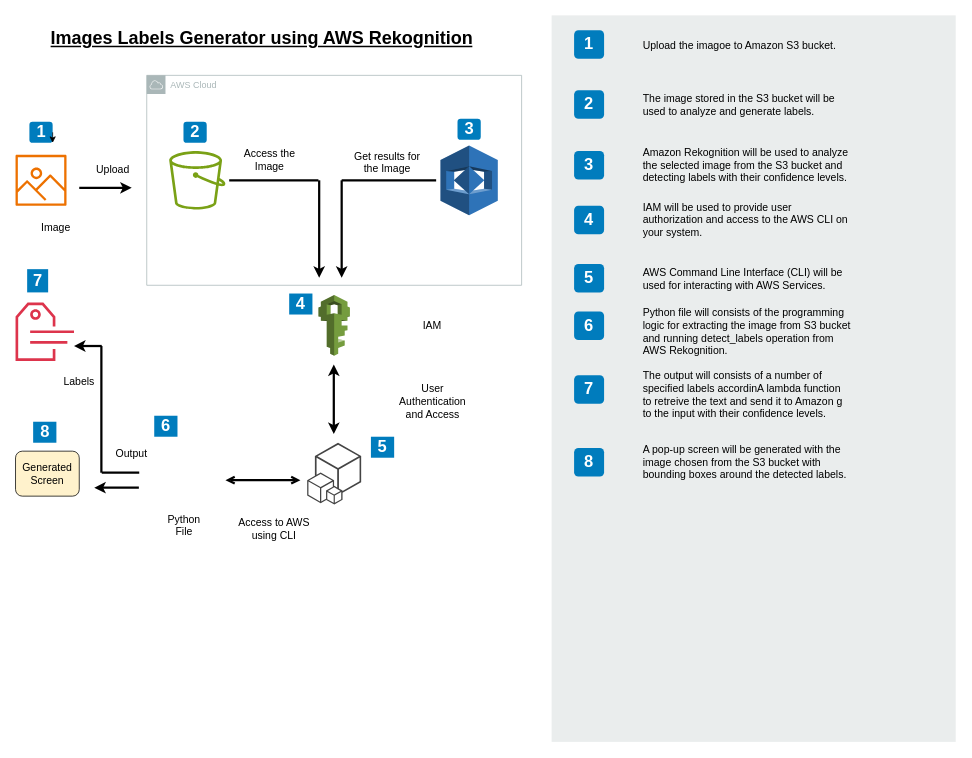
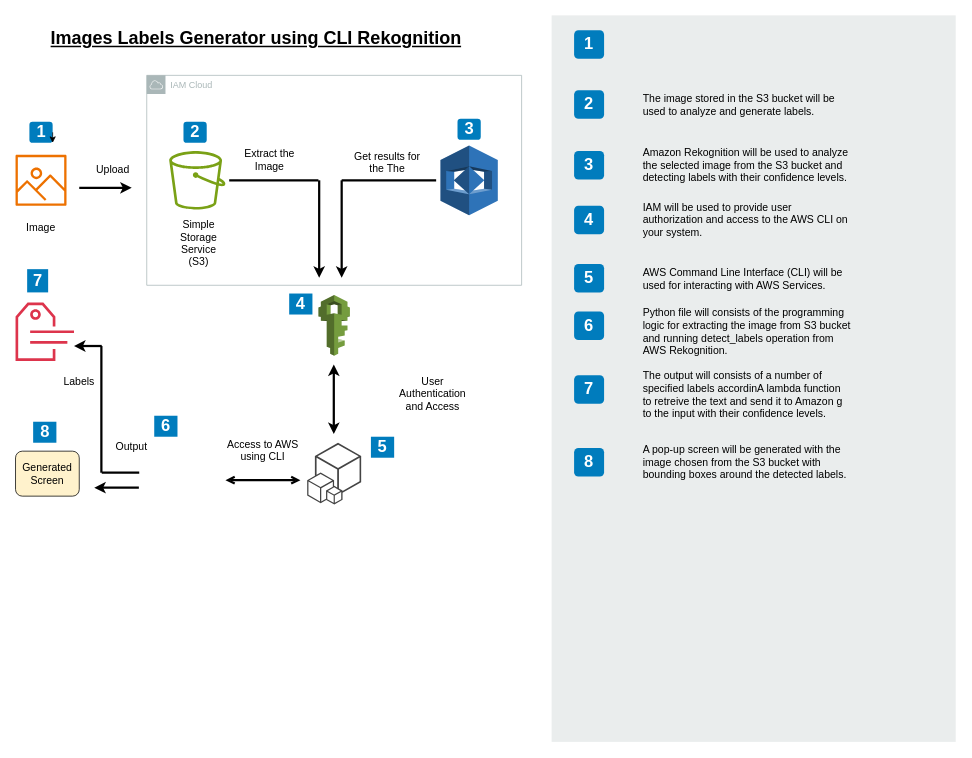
(153, 34) -> (153, 34)
(747, 46) -> none
(191, 86) -> (191, 86)
(270, 160) -> (270, 160)
(387, 162) -> (387, 162)
(56, 228) -> (41, 228)
none -> (198, 243)
(432, 326) -> none
(432, 402) -> (432, 394)
(132, 454) -> (132, 447)
(184, 525) -> none
(274, 529) -> (263, 450)
